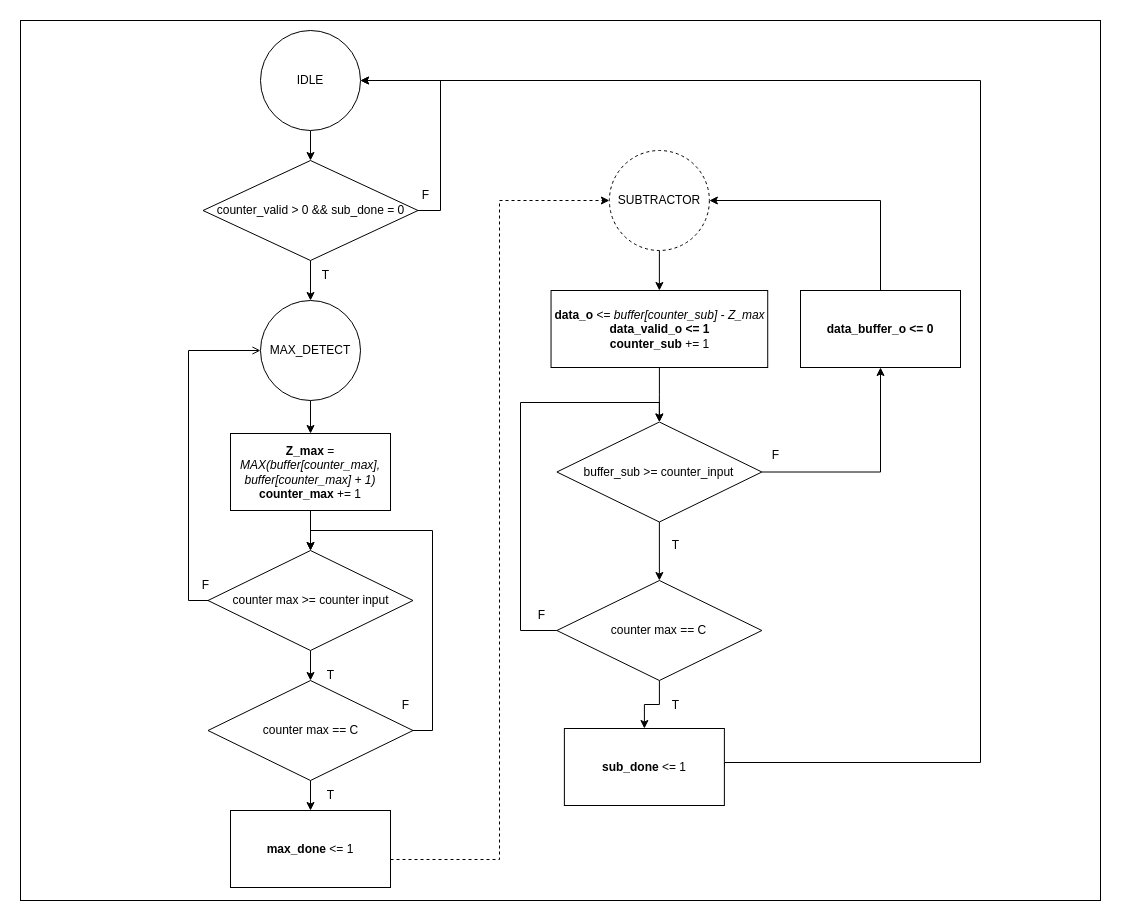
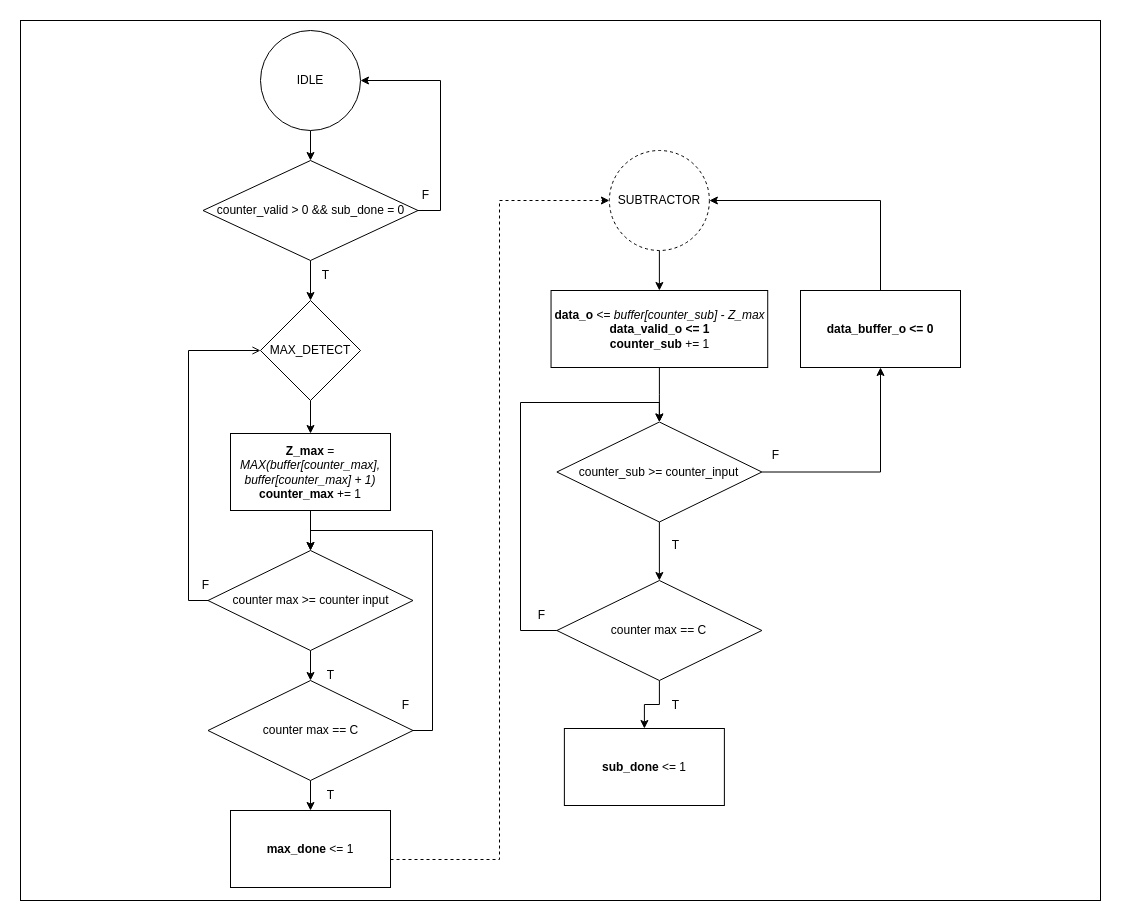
(981, 282) -> none
(311, 351) -> (311, 351)
(659, 473) -> (659, 473)
